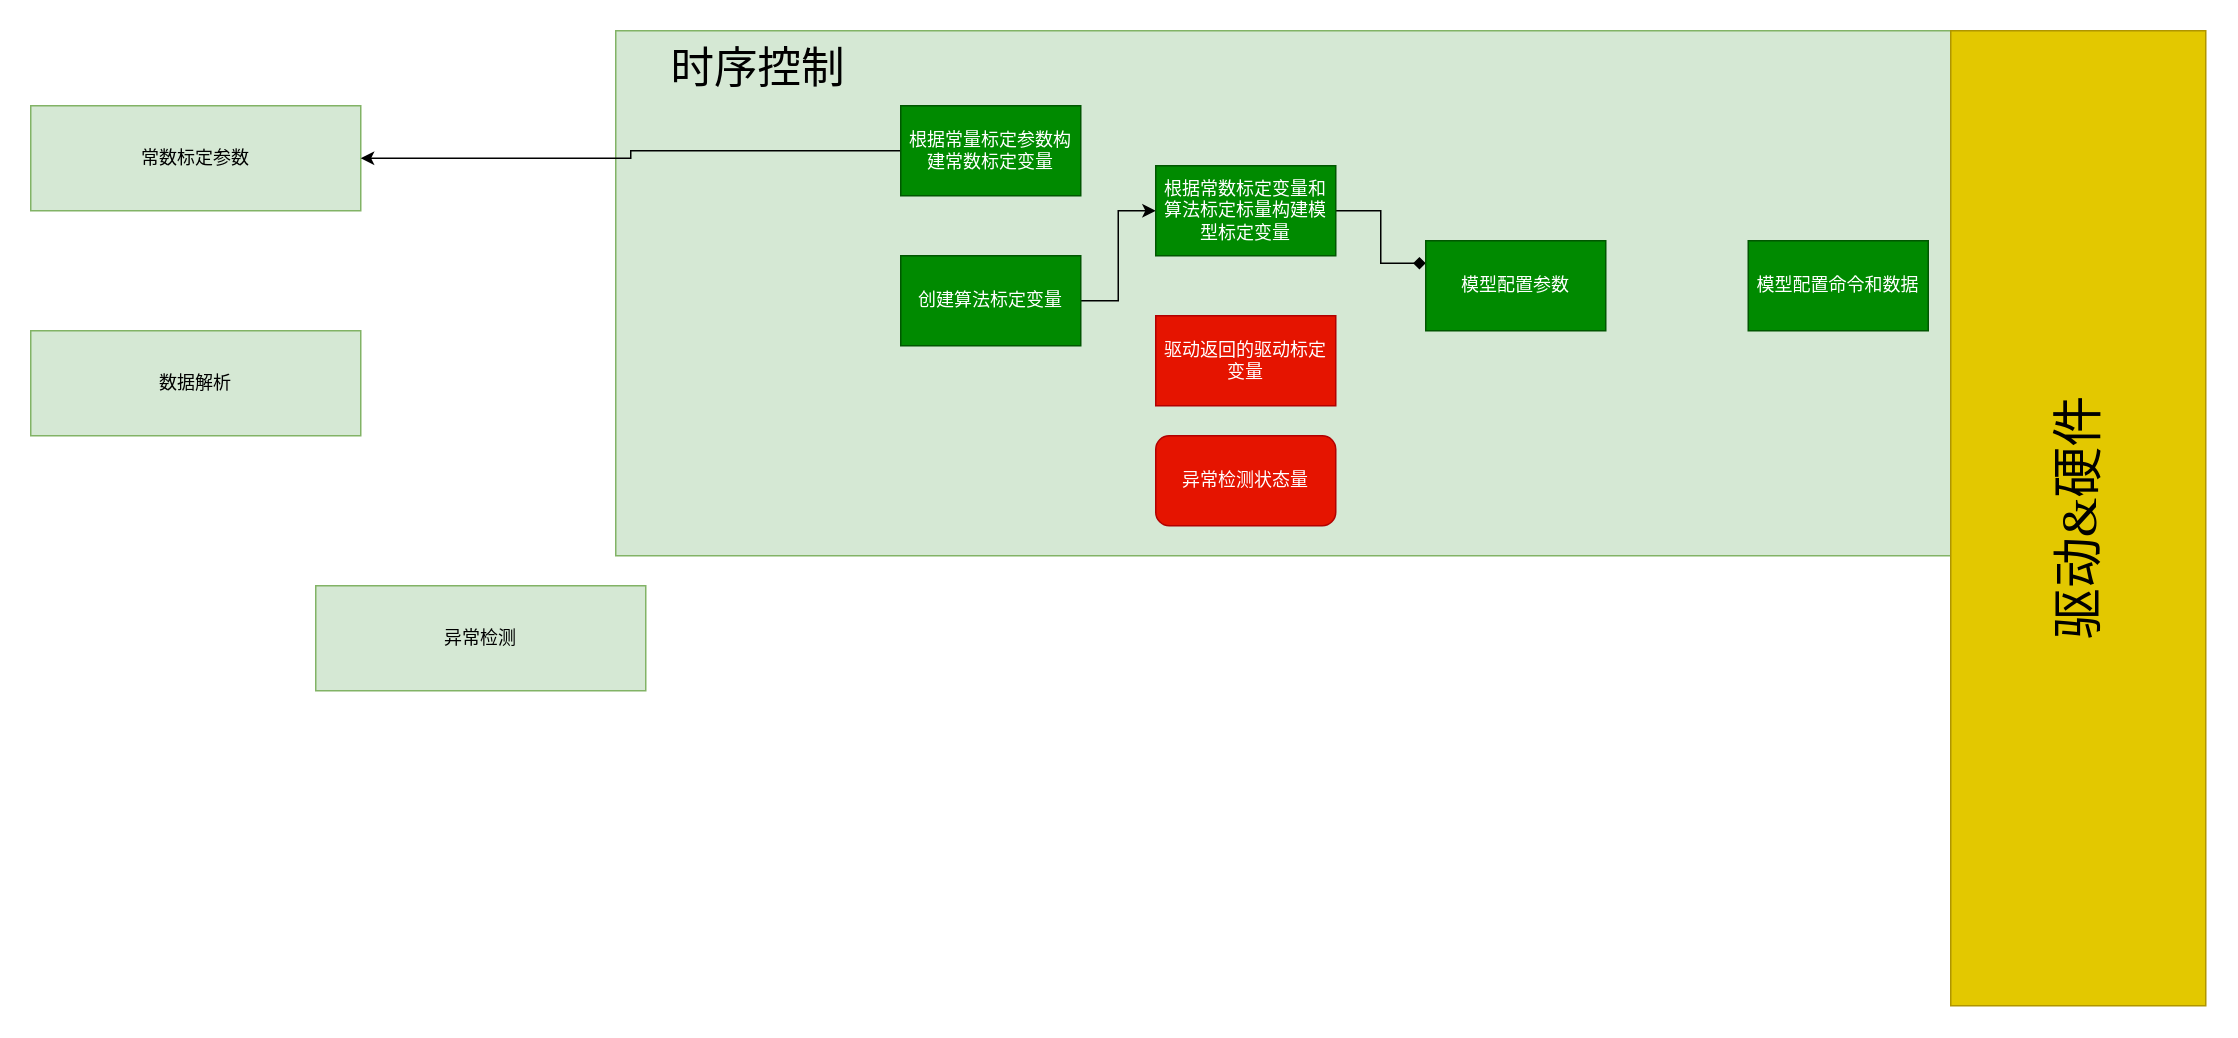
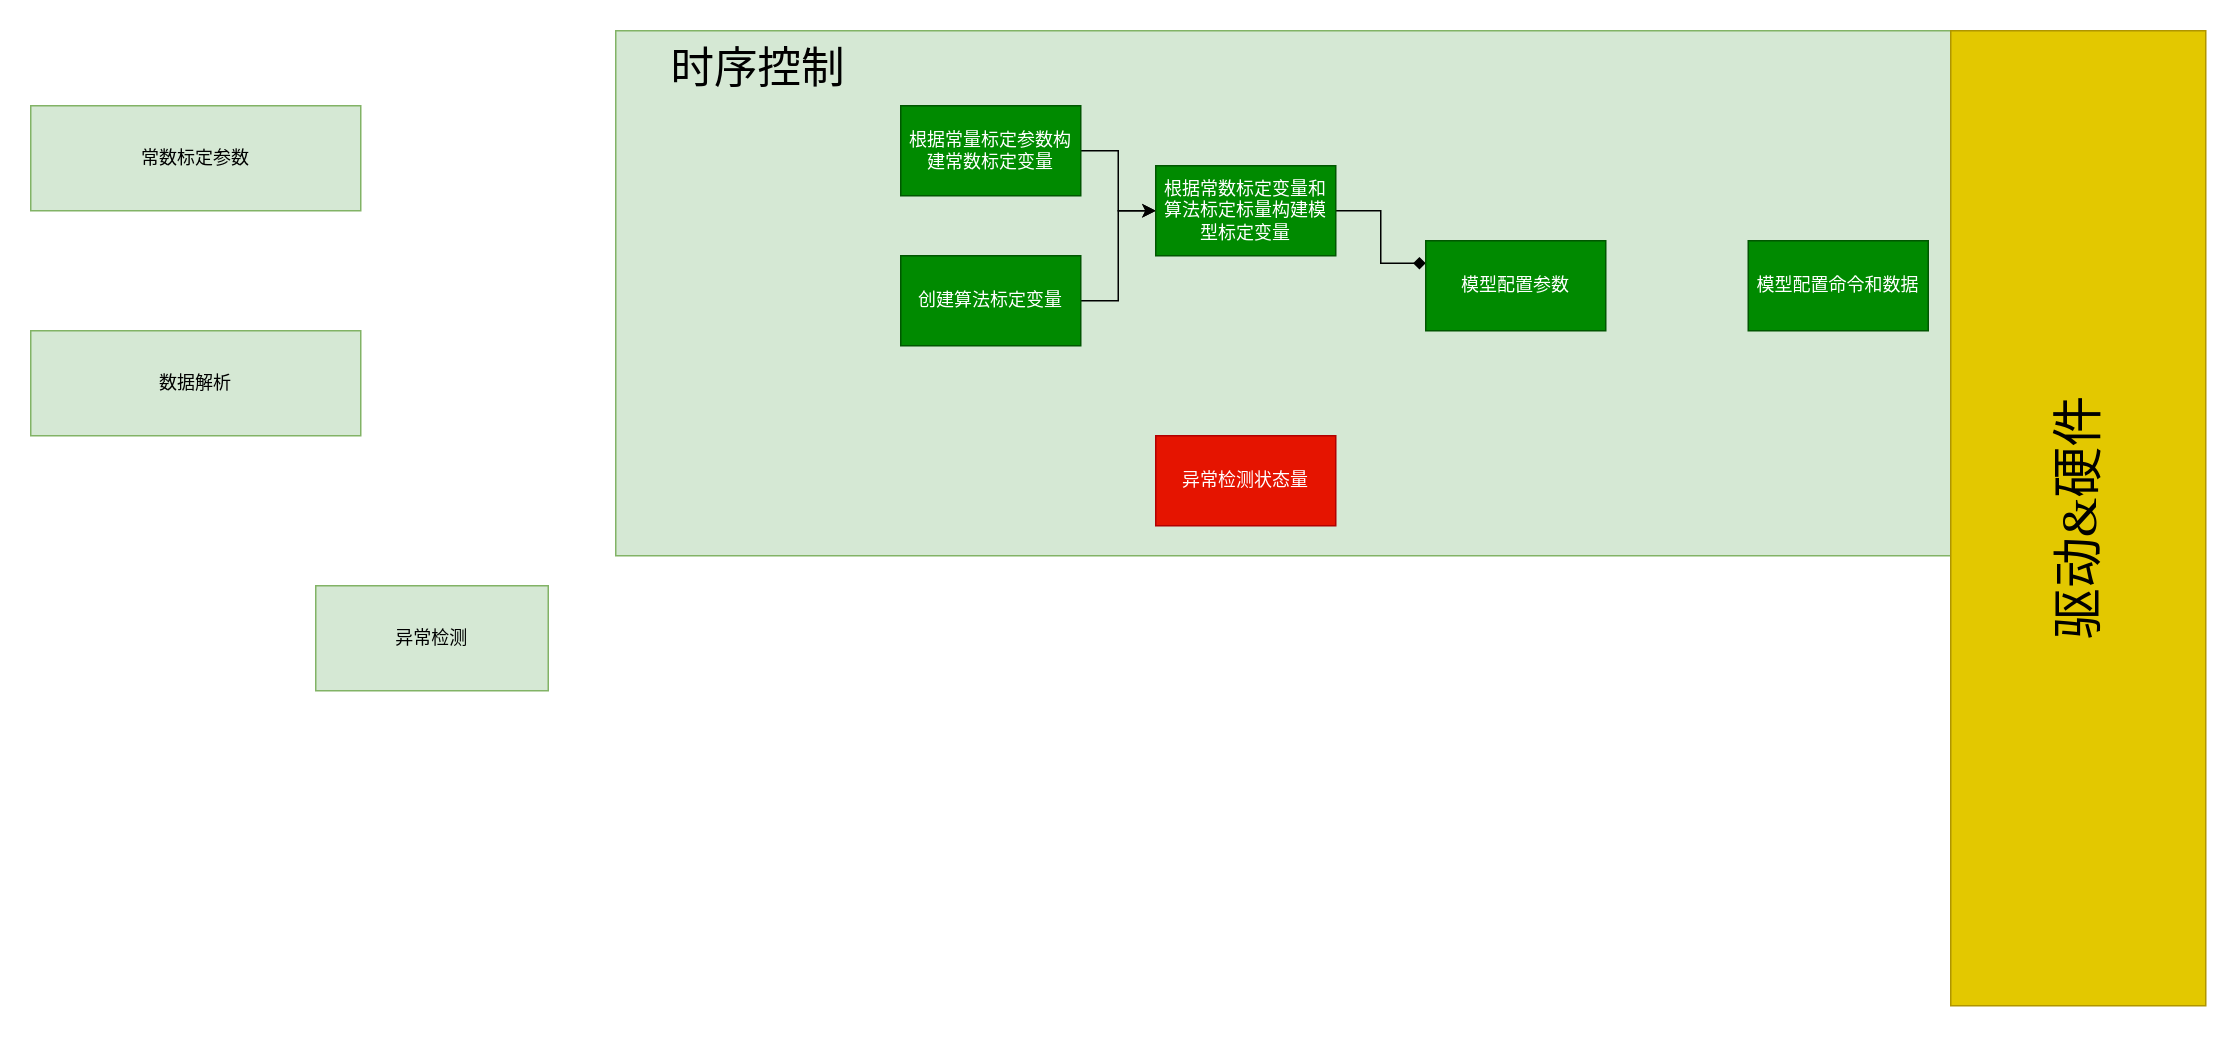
(633, 151) -> (1118, 161)
(1246, 361) -> none
(1246, 481) -> (1246, 481)
(481, 638) -> (432, 638)
